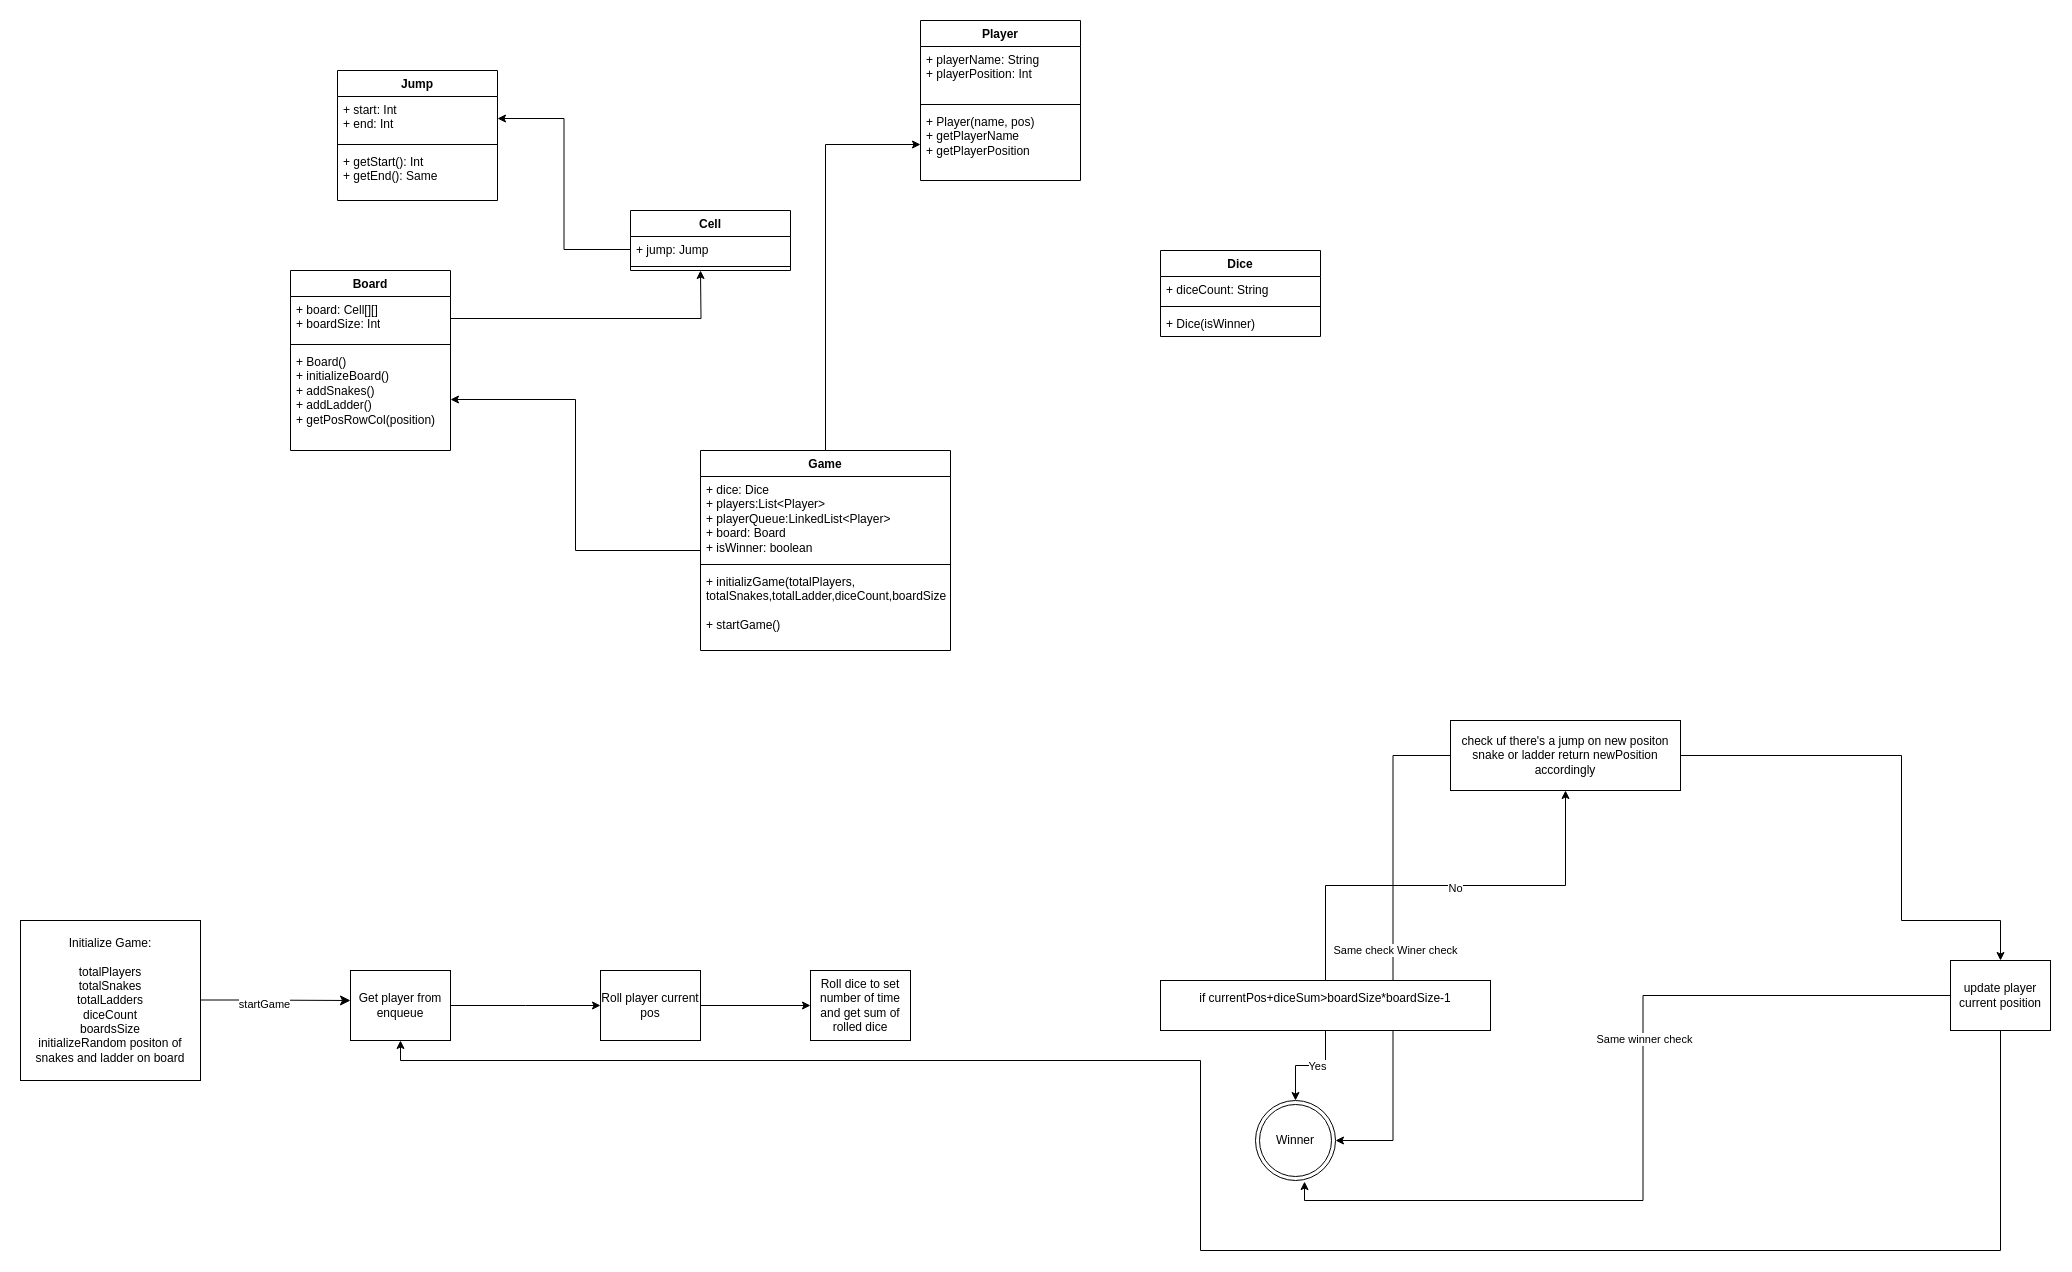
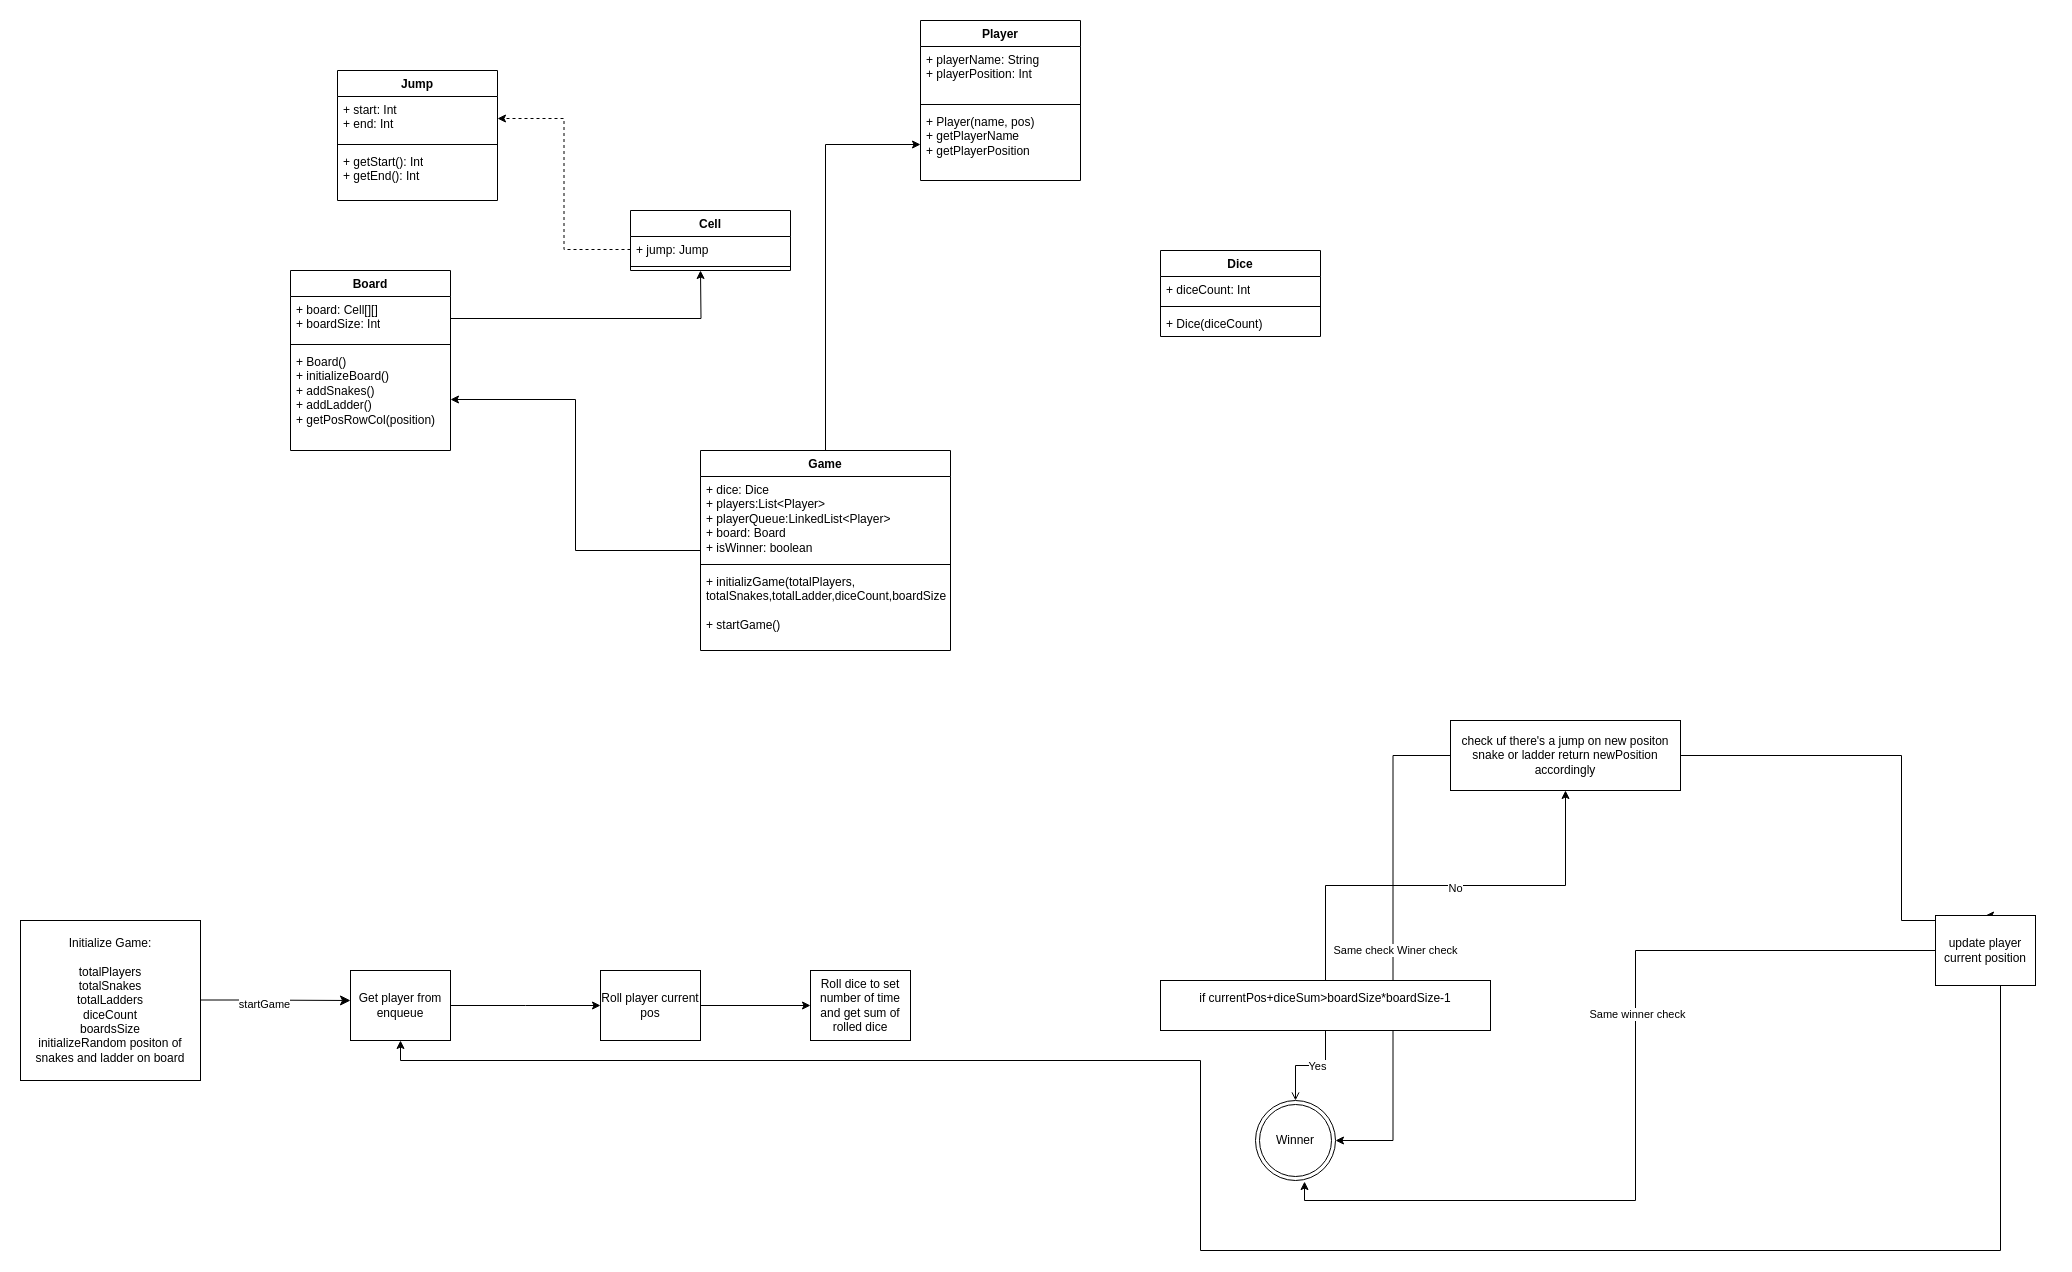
(396, 170) -> (396, 170)
(564, 187) -> (564, 187)
(1223, 291) -> (1214, 291)
(1214, 325) -> (1219, 325)
(2001, 996) -> (1986, 951)
(1296, 1092) -> (1296, 1093)
